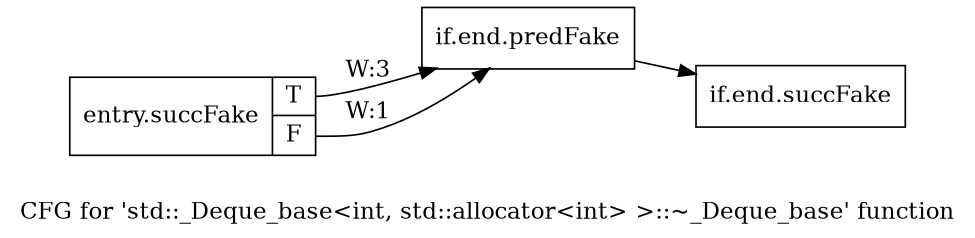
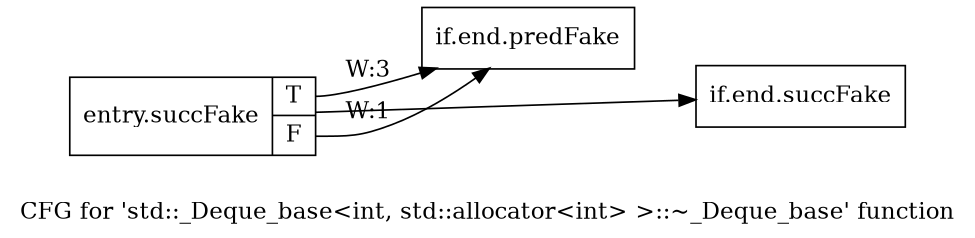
(657, 66) -> (497, 106)
